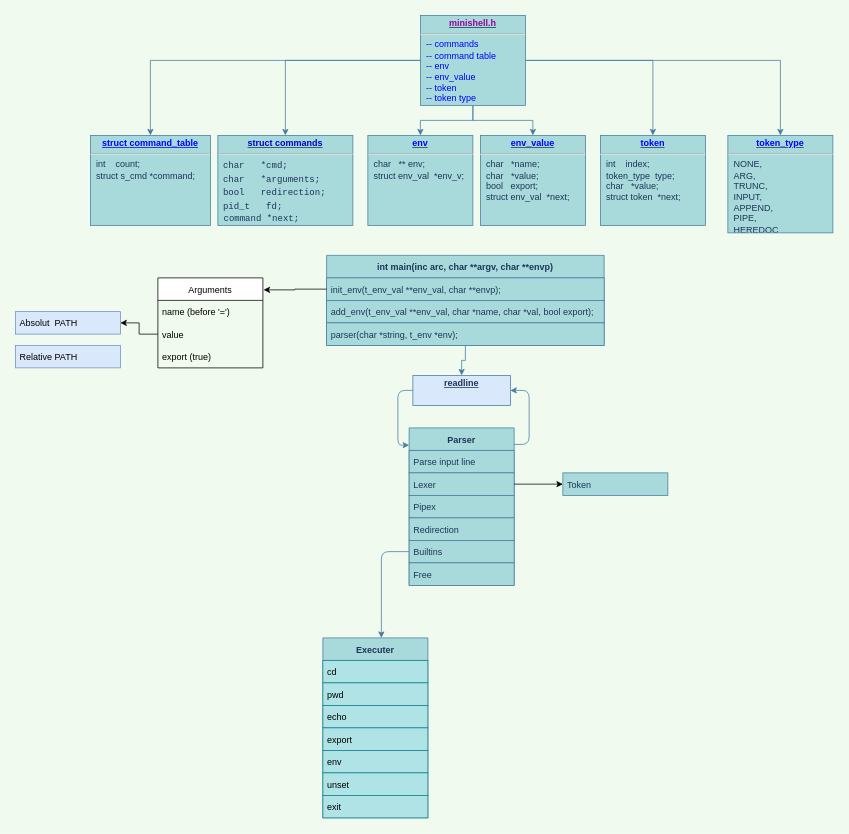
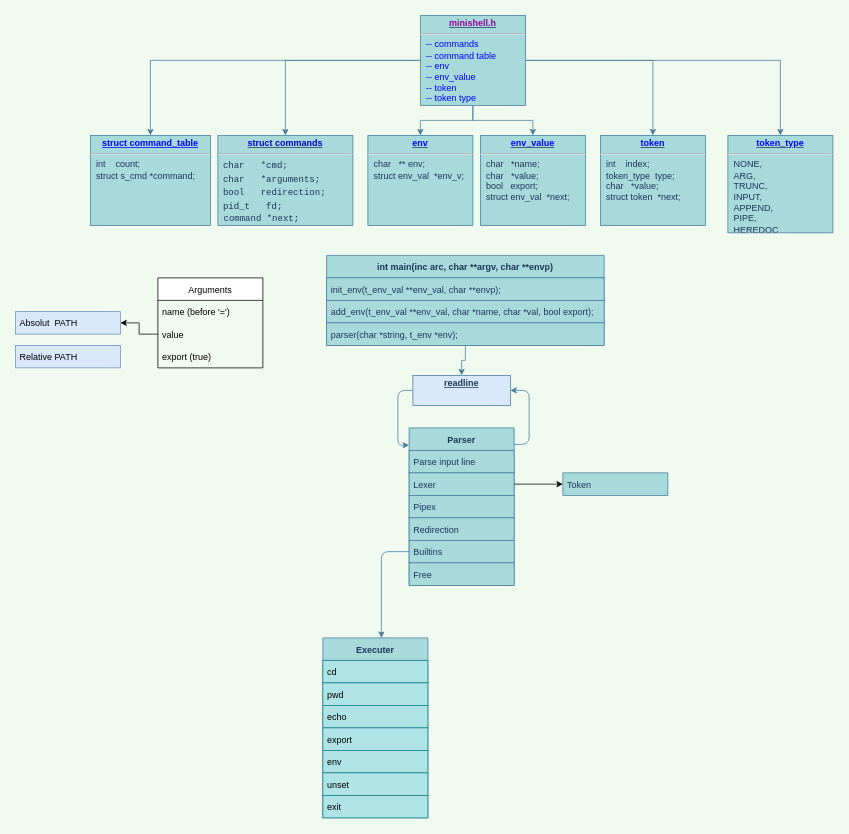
(295, 290) -> none
